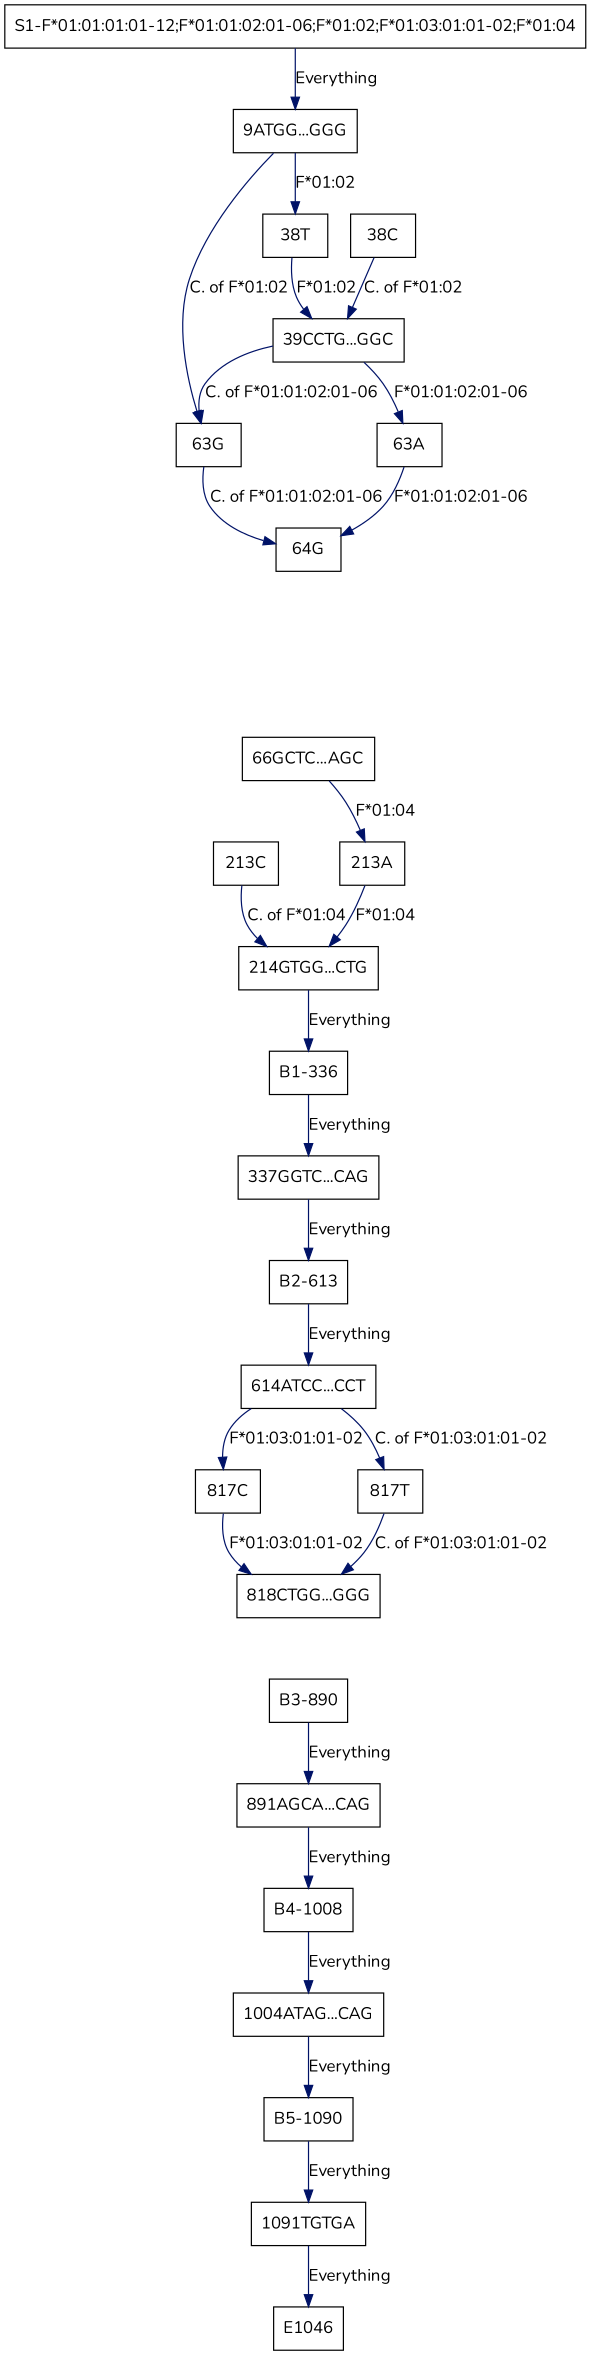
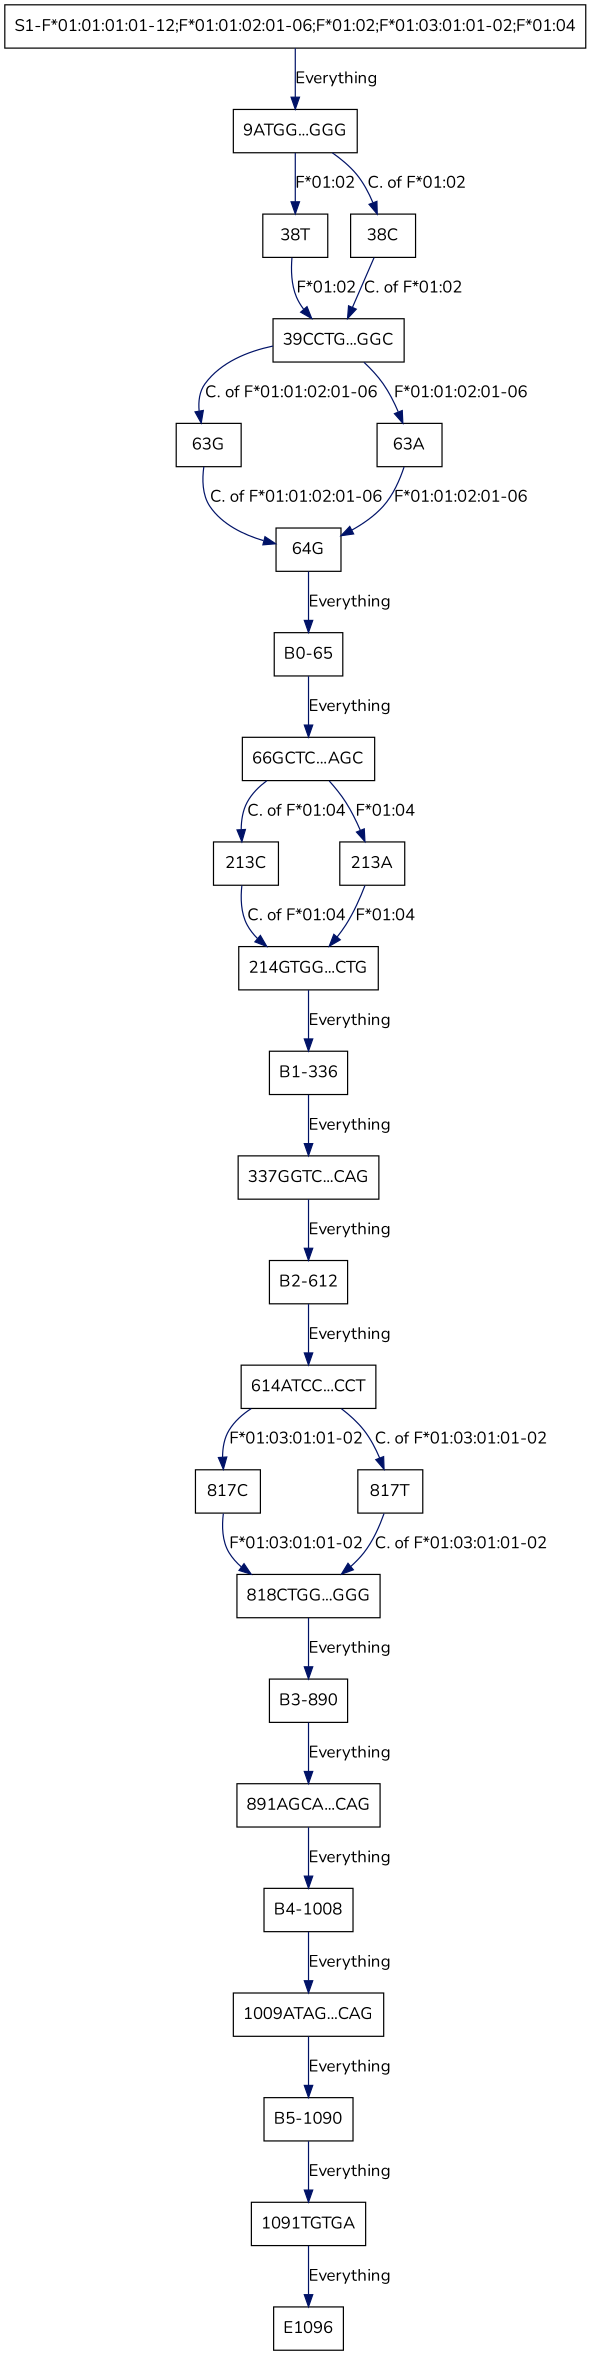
(193, 271) -> (357, 174)
none -> (309, 654)
none -> (247, 802)
(309, 1282) -> (309, 1282)
none -> (309, 1642)
(309, 2015) -> (309, 2015)
(309, 2329) -> (309, 2329)
